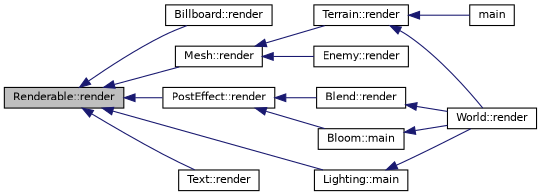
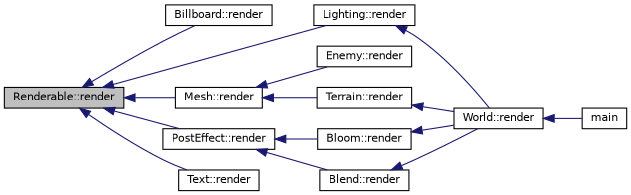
(445, 15) -> (568, 118)
(361, 139) -> (364, 139)
(361, 180) -> (364, 15)
